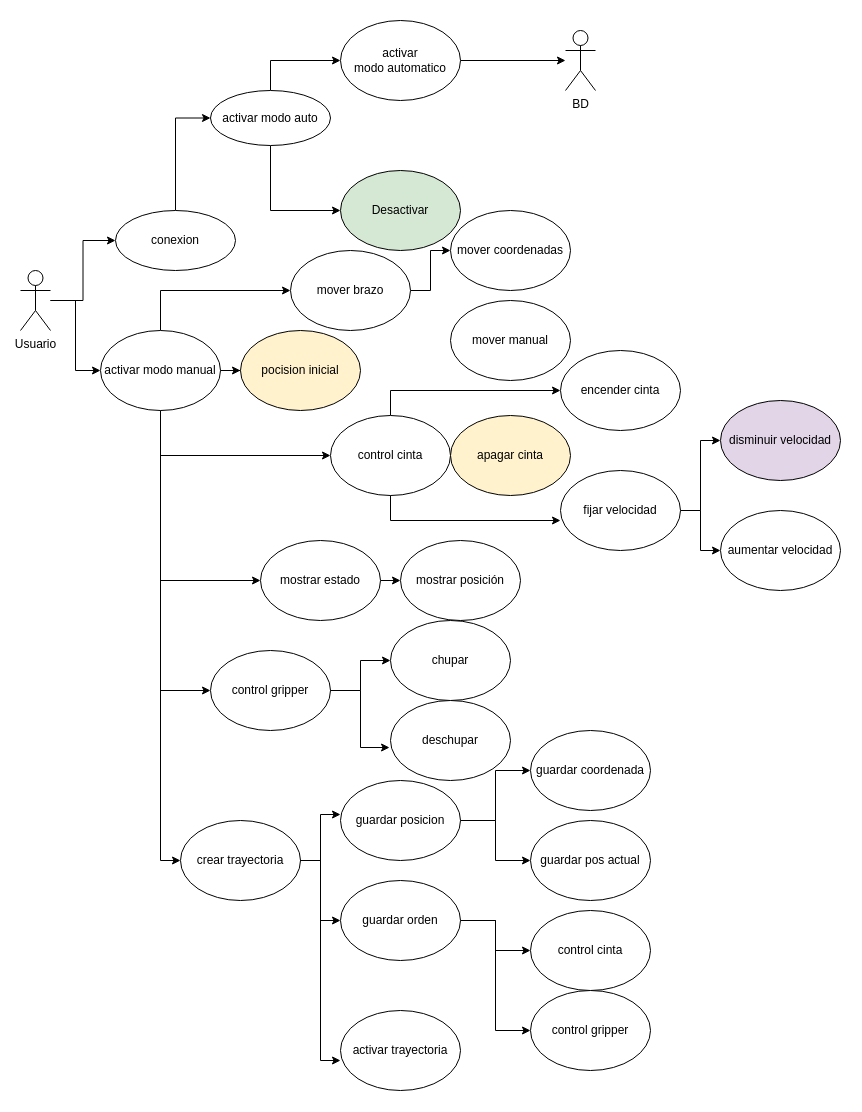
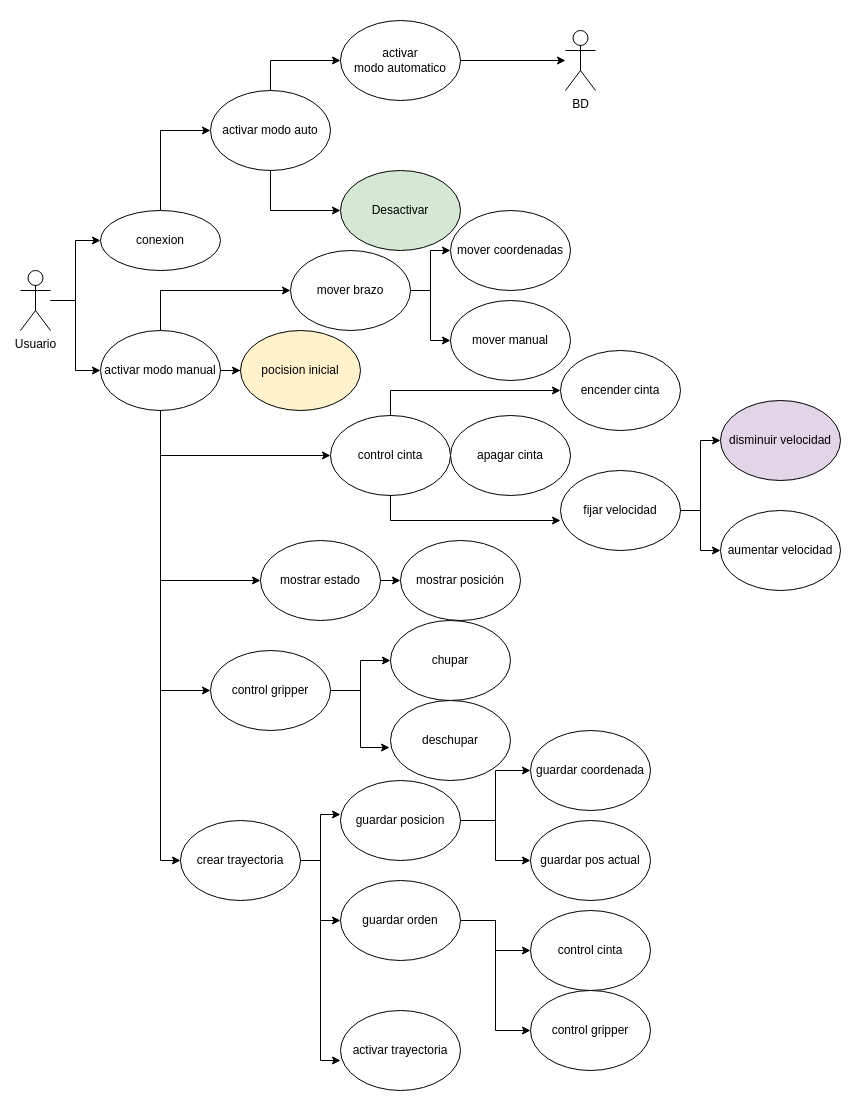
(271, 118) -> (271, 131)
(176, 241) -> (161, 241)
none -> (431, 323)
(511, 456) -> (511, 456)
